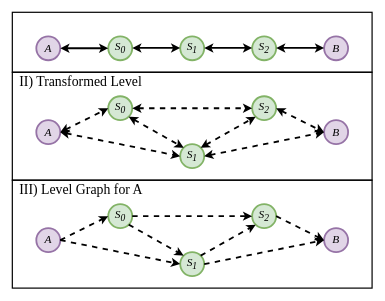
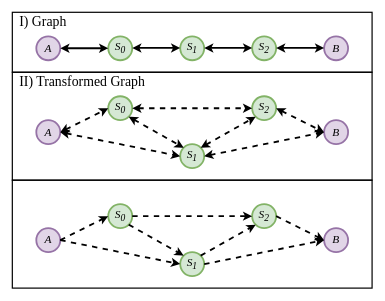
none -> (99, 21)
(95, 81) -> (97, 81)
(99, 189) -> none
